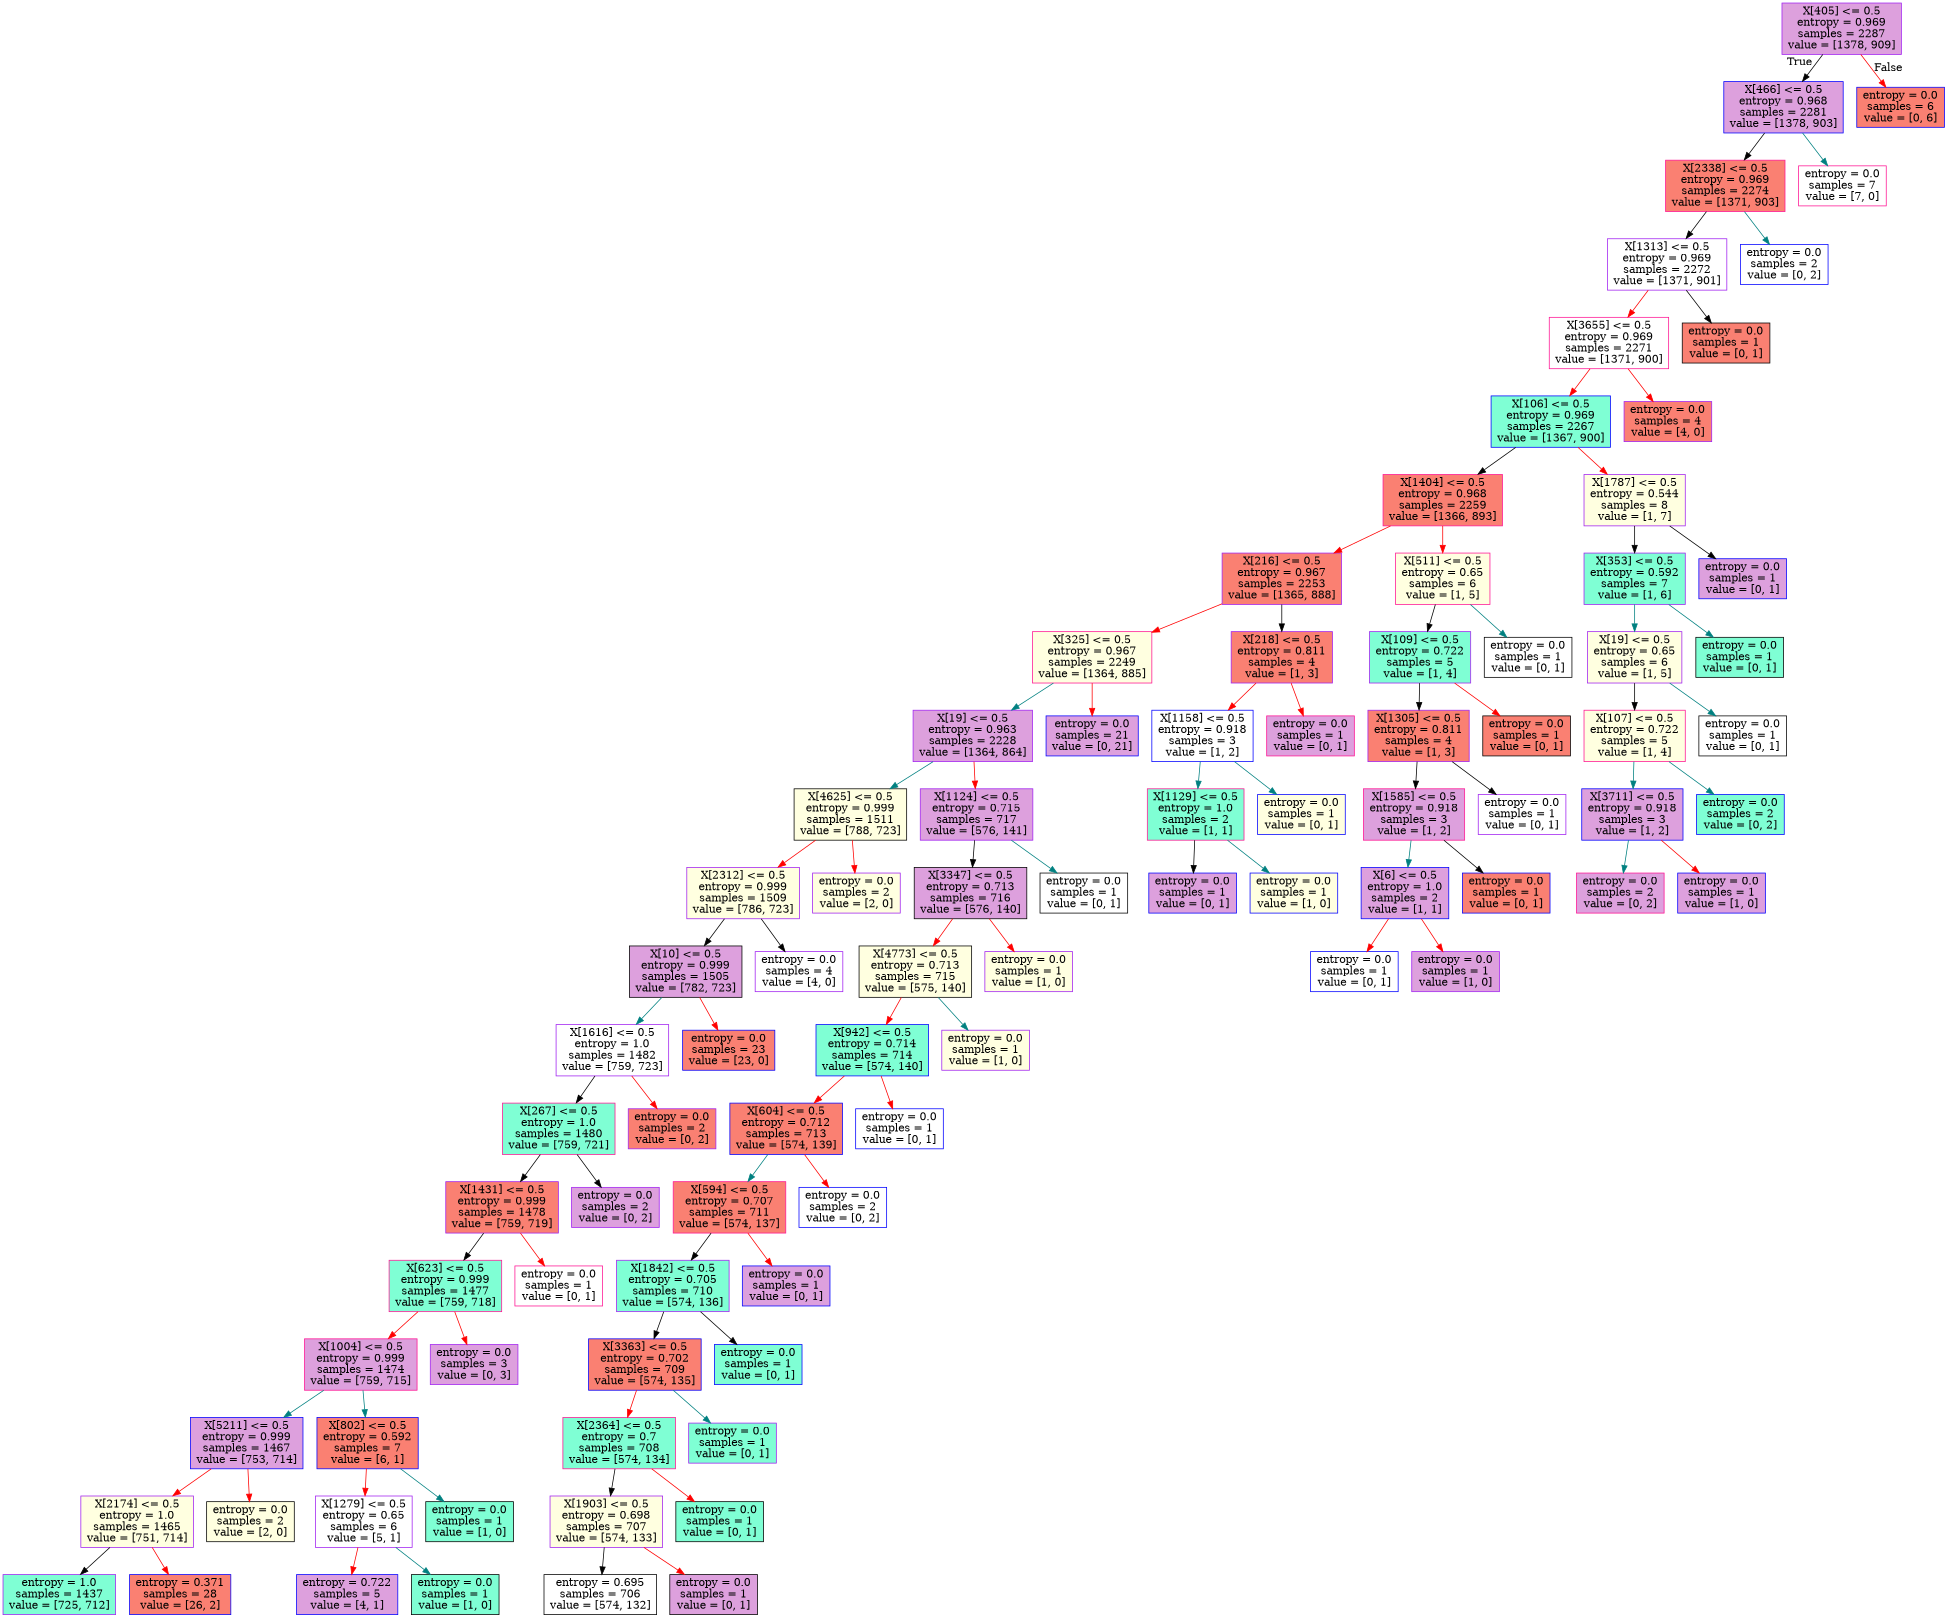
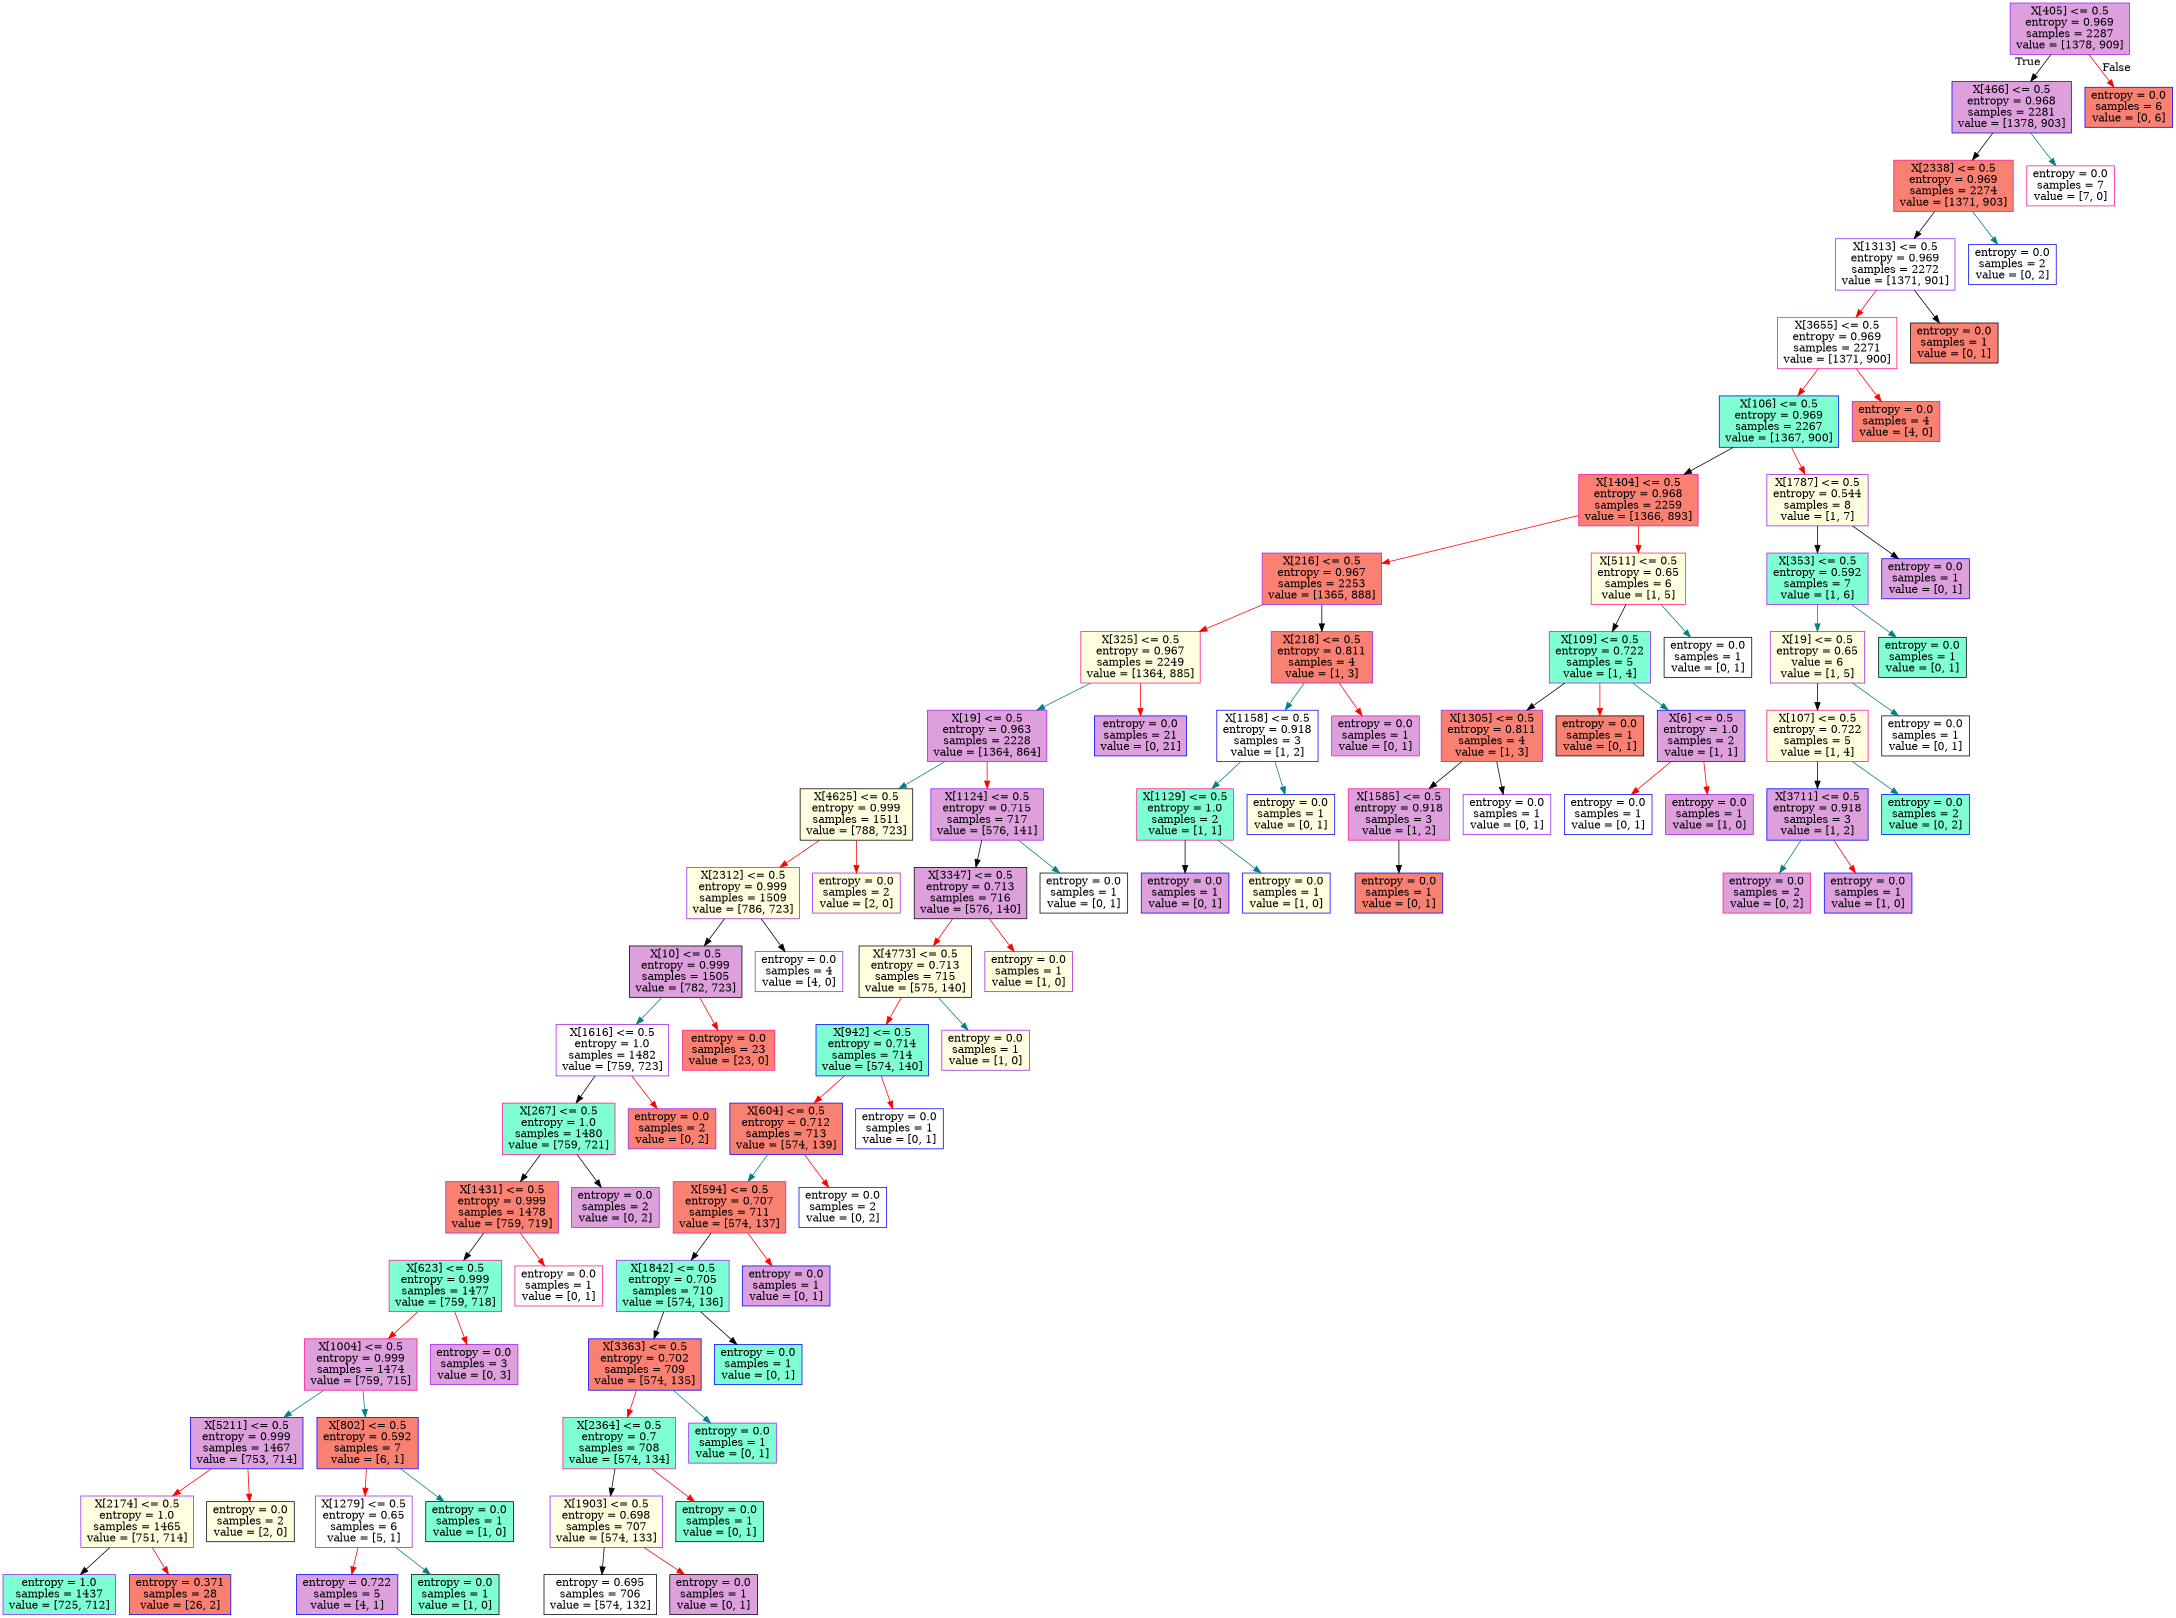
(1635, 657) -> (1817, 657)
(1245, 694) -> (1297, 693)
(1634, 771) -> (1817, 771)
(1410, 850) -> (1647, 694)
(729, 1050) -> (729, 1050)
